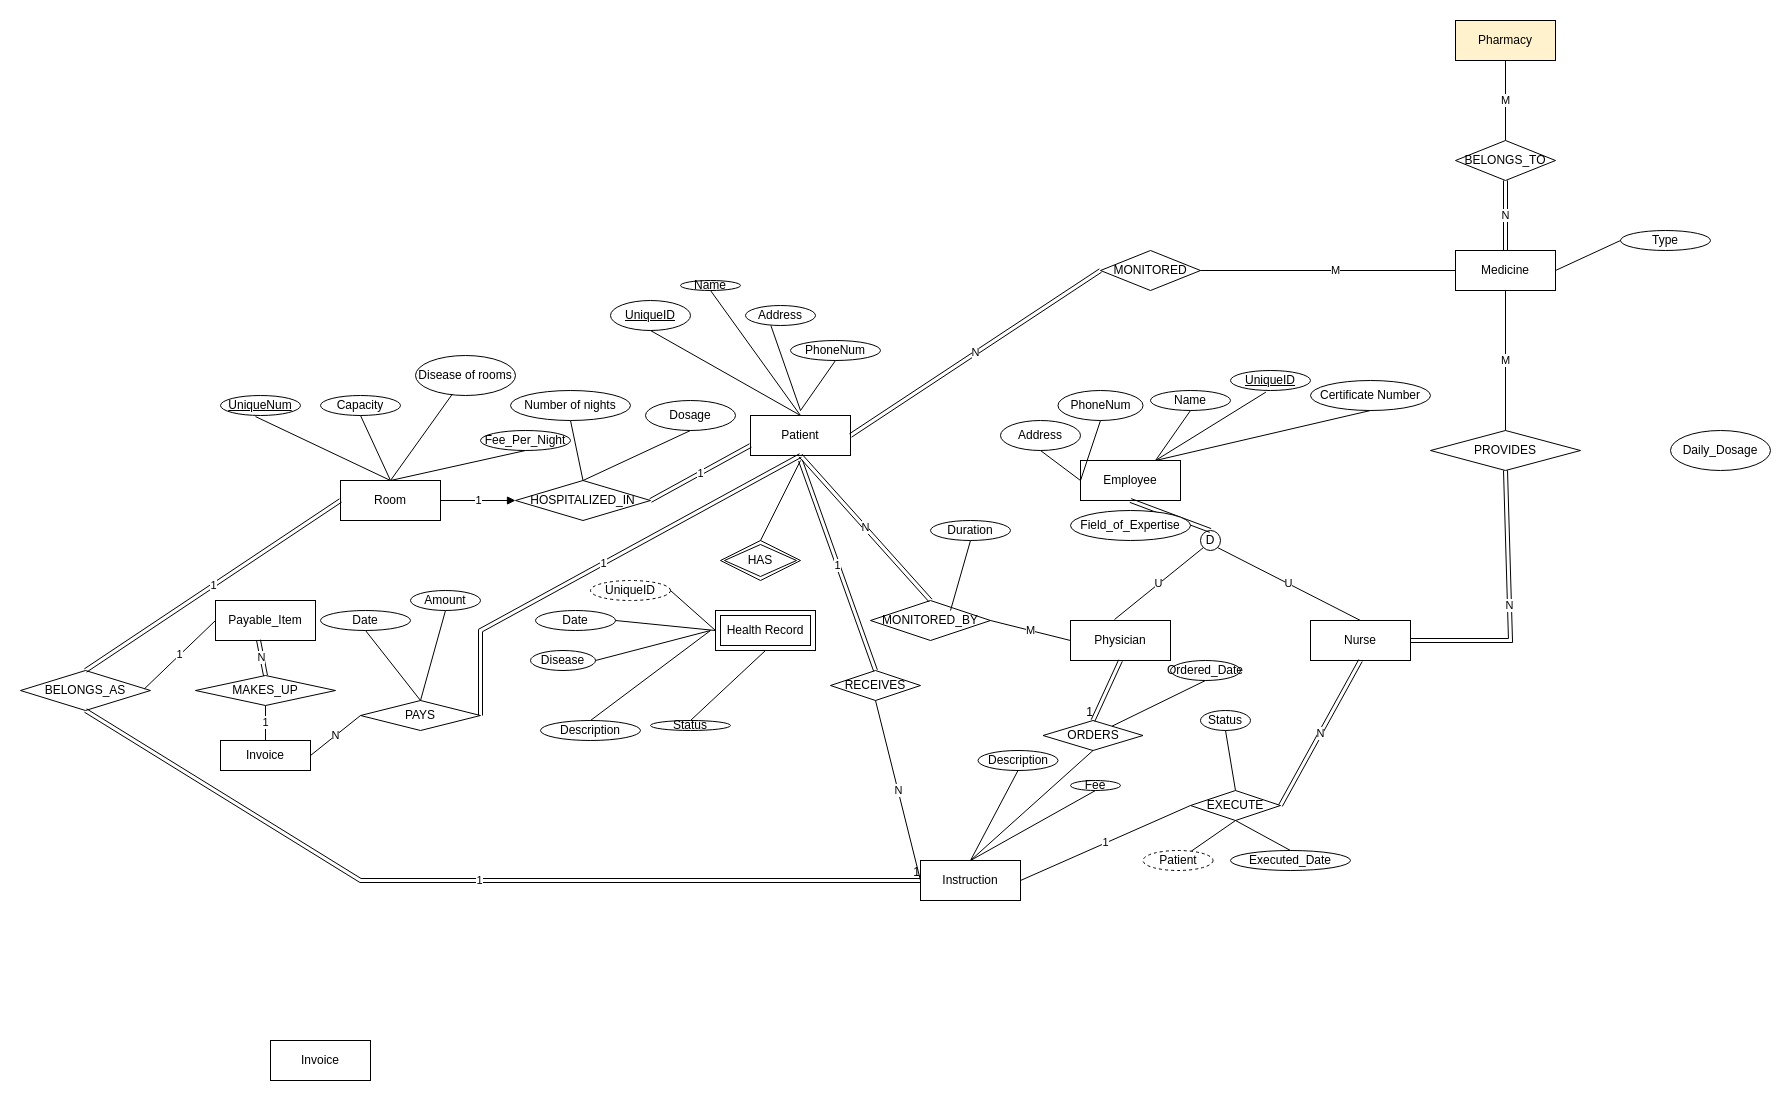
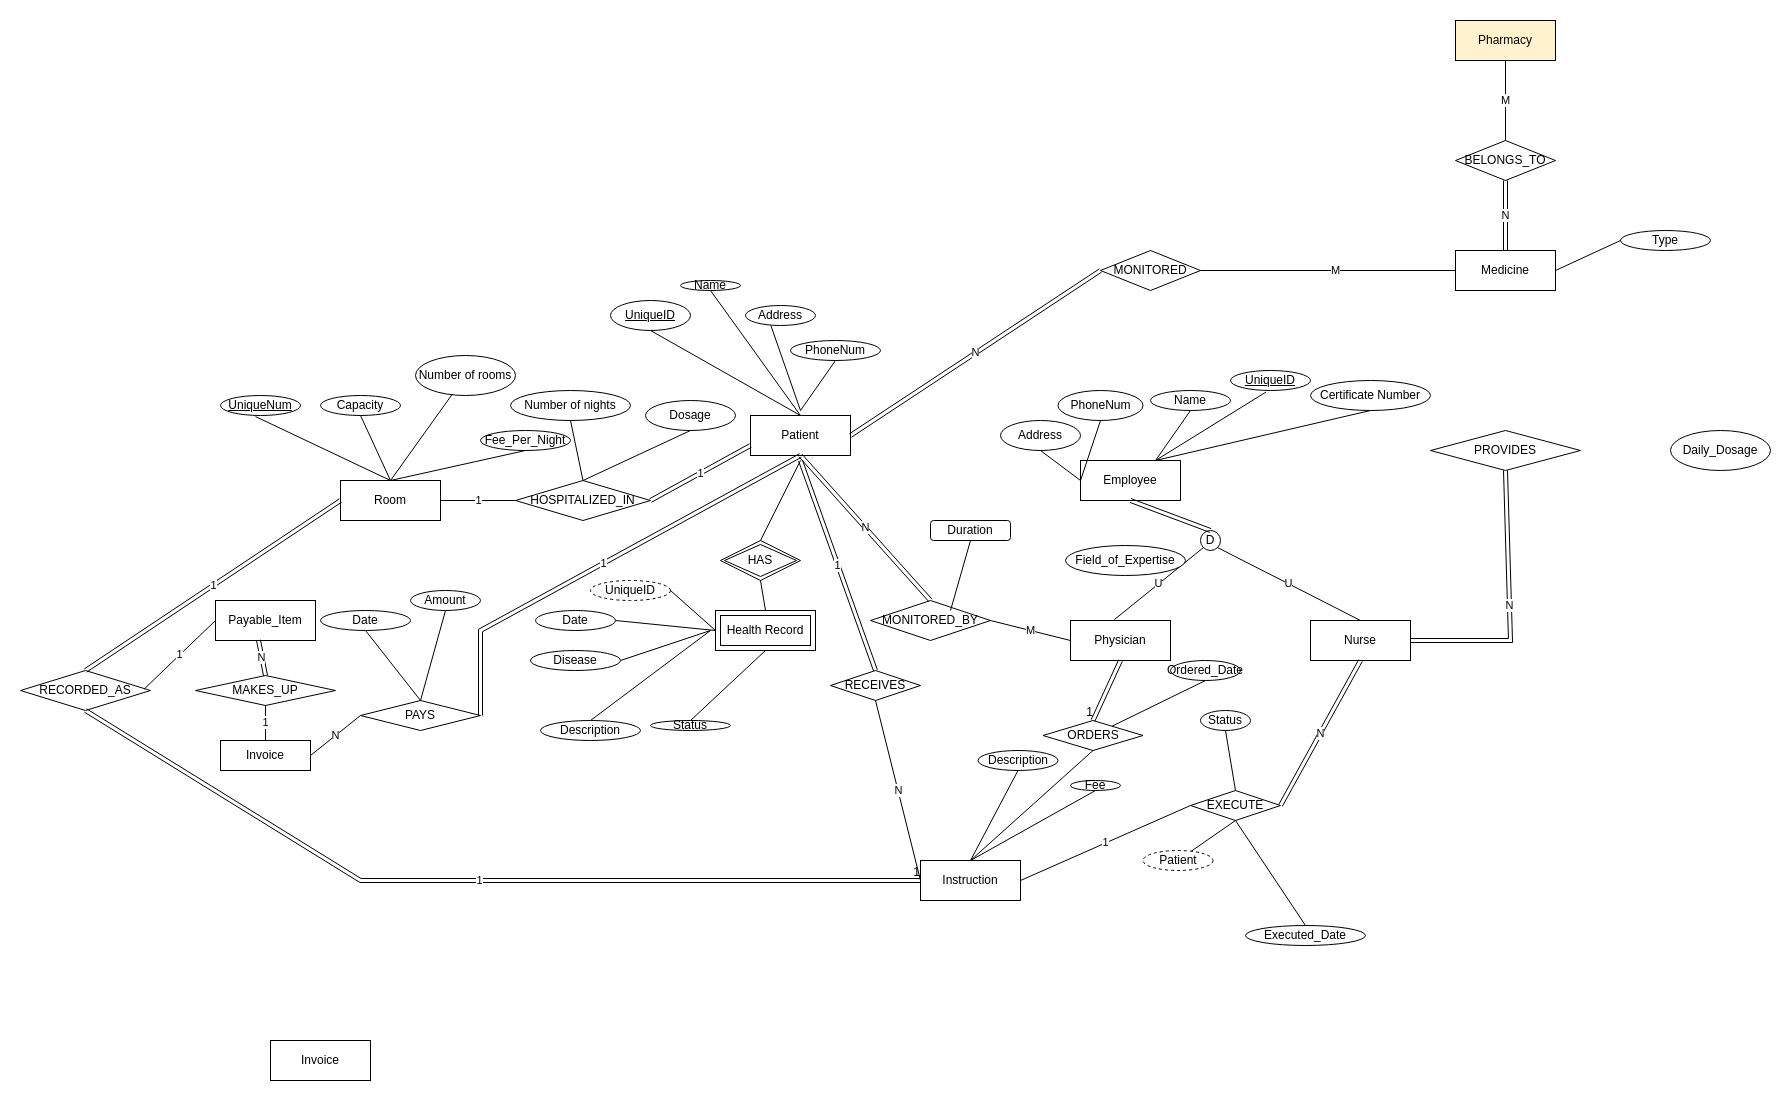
(1506, 361) -> none
(466, 376) -> (466, 376)
(506, 501) -> (510, 501)
(1131, 526) -> (1126, 561)
(971, 531) -> (971, 531)
none -> (763, 596)
(563, 661) -> (576, 661)
(86, 691) -> (86, 691)
(1291, 861) -> (1306, 936)
